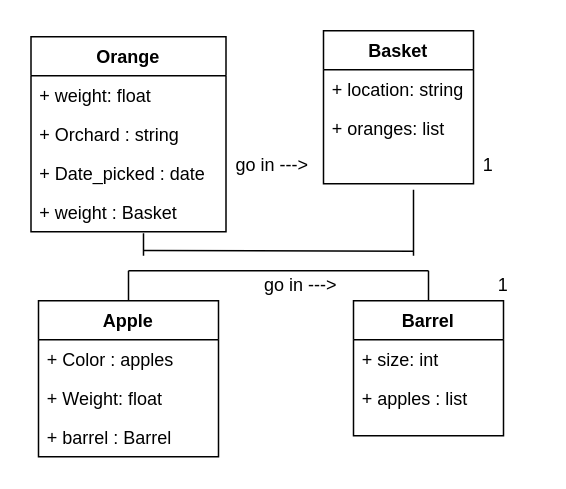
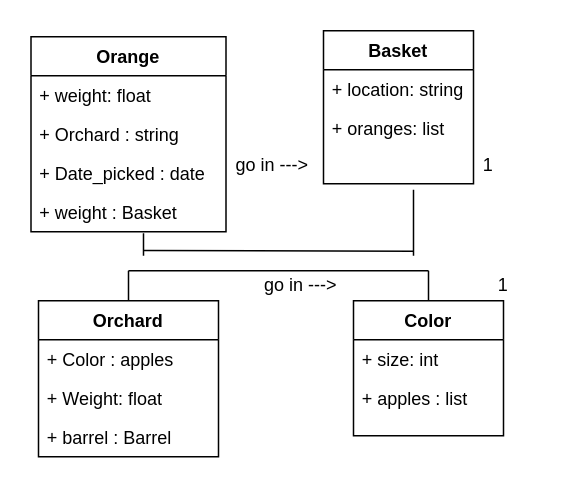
(128, 321) -> (128, 321)
(428, 321) -> (428, 321)
